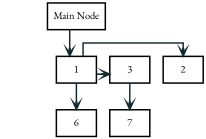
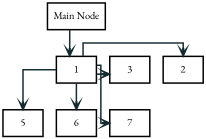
(130, 93) -> (101, 93)
none -> (23, 123)
